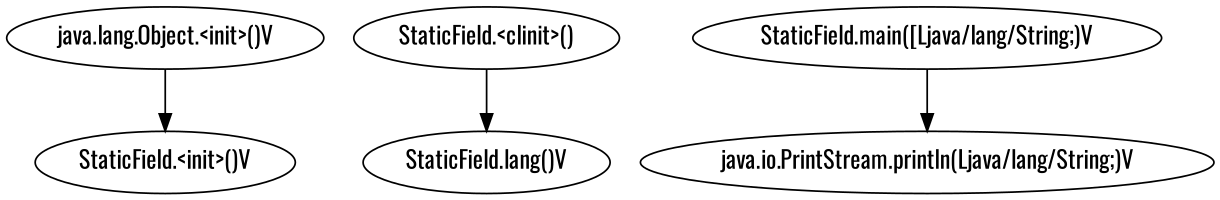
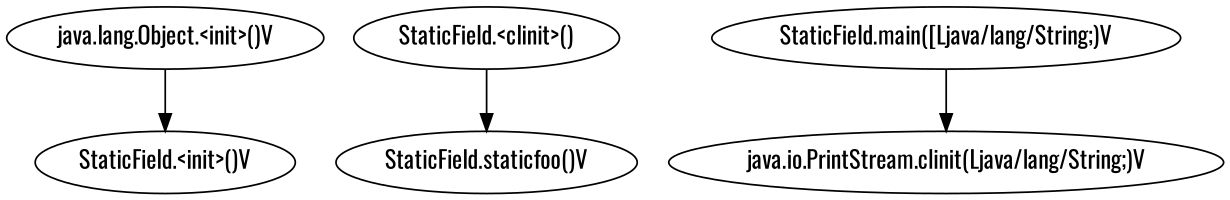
(487, 162) -> (487, 162)
(927, 162) -> (946, 162)
